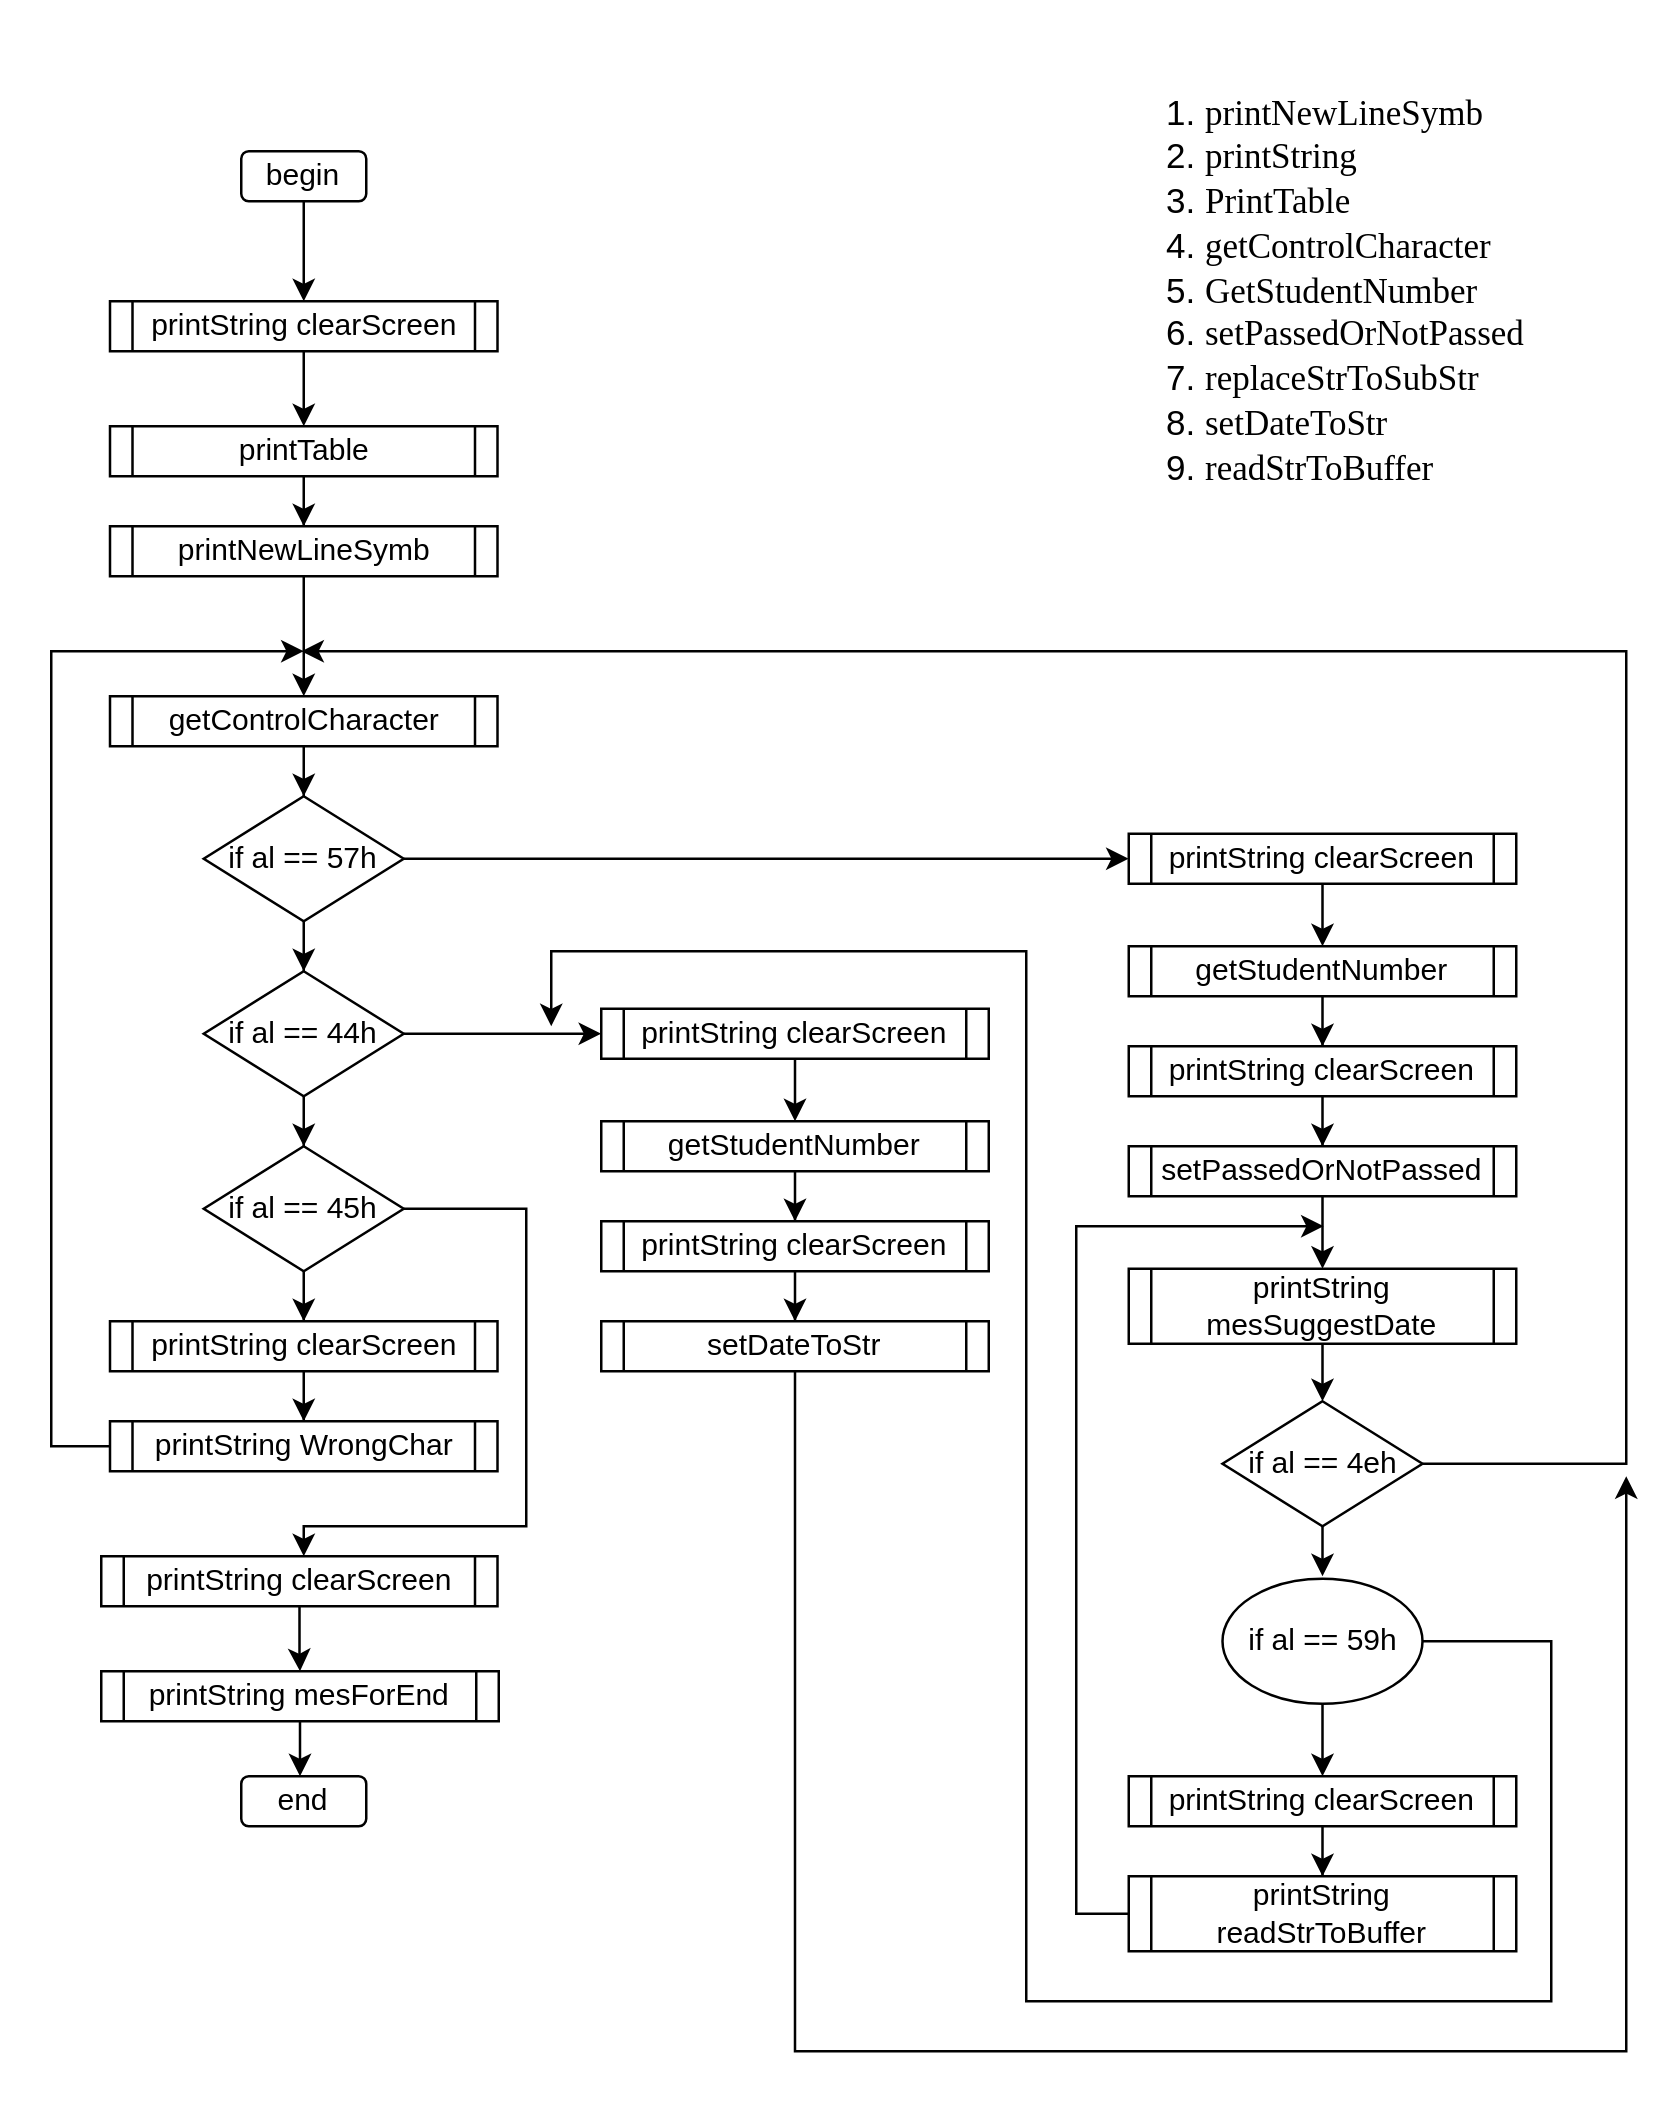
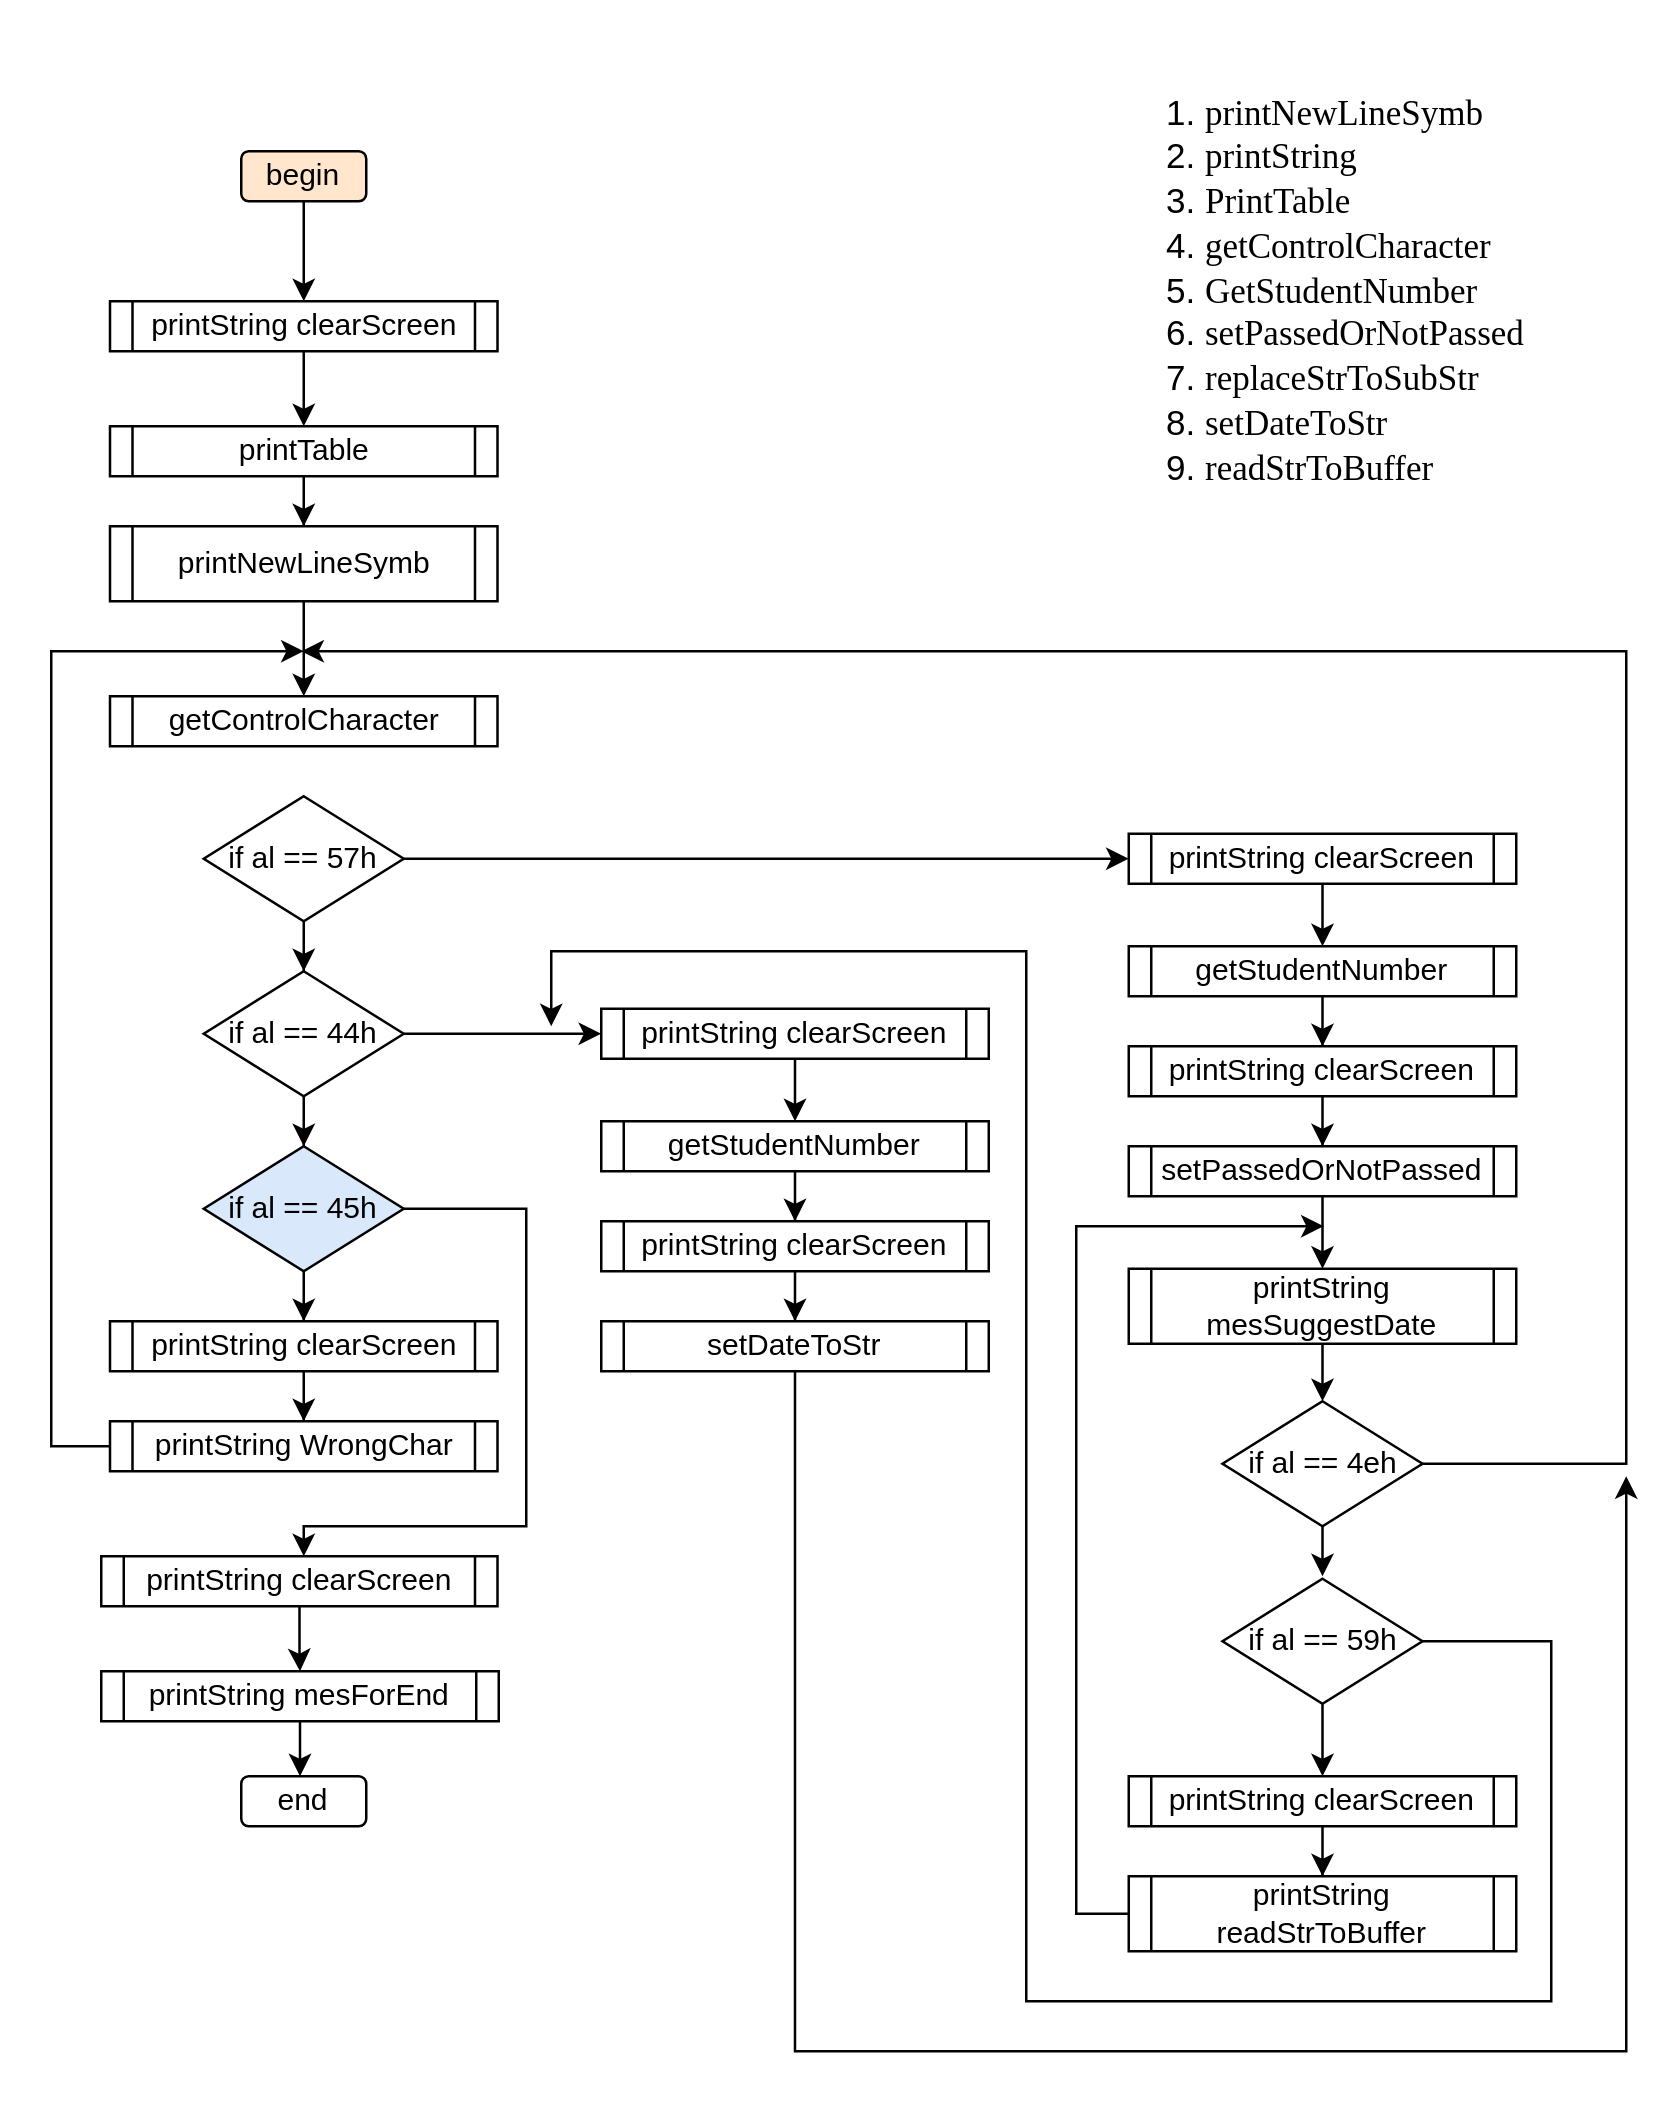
(304, 176) -> (304, 176)
(304, 551) -> (304, 564)
(304, 779) -> none
(304, 1209) -> (304, 1209)
(1323, 1641) -> (1323, 1641)
